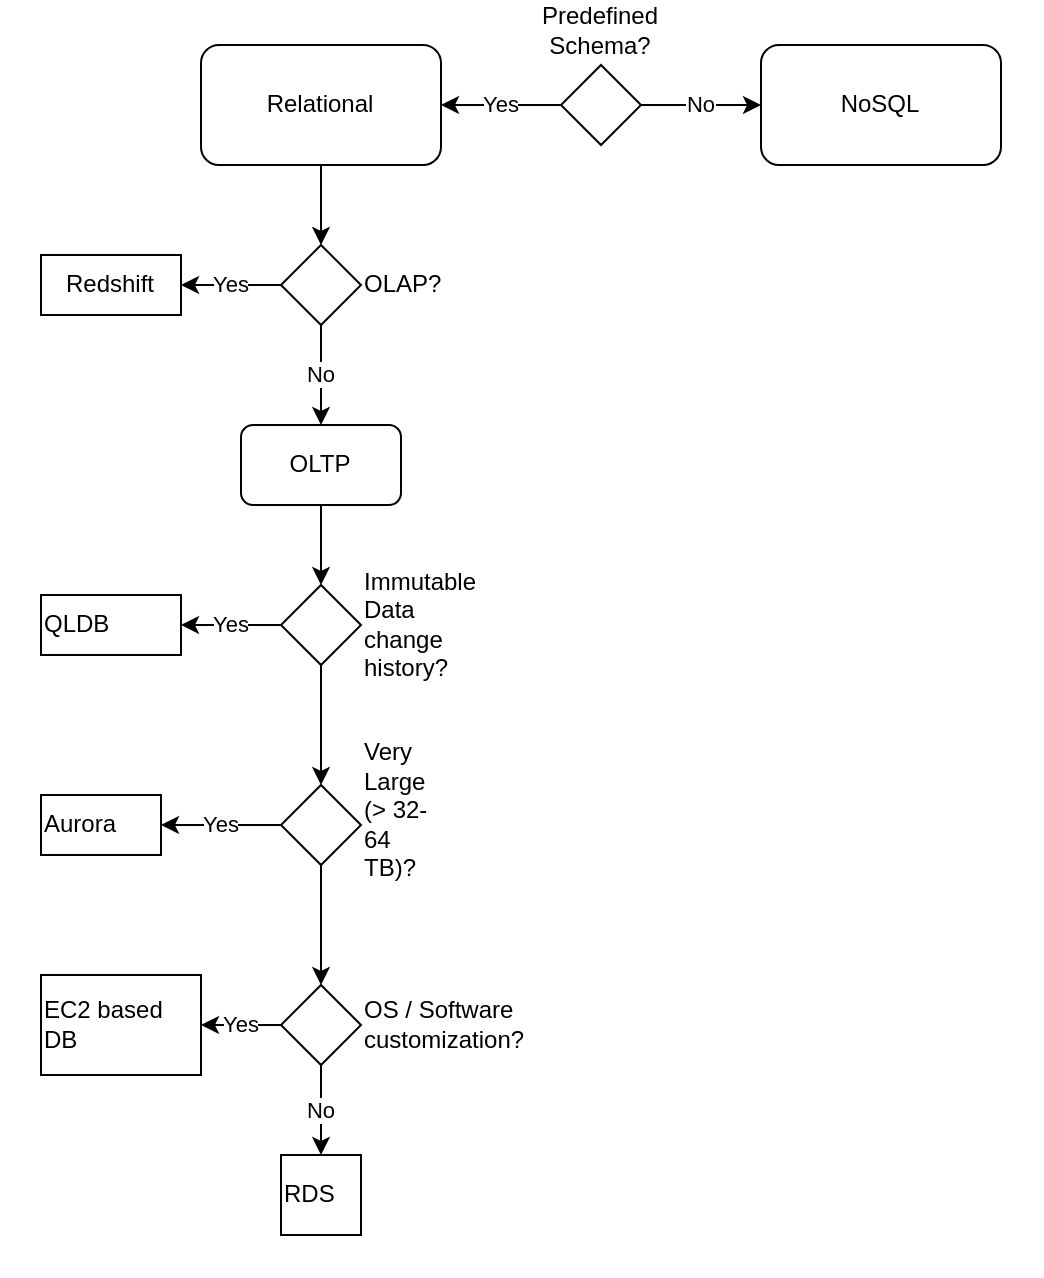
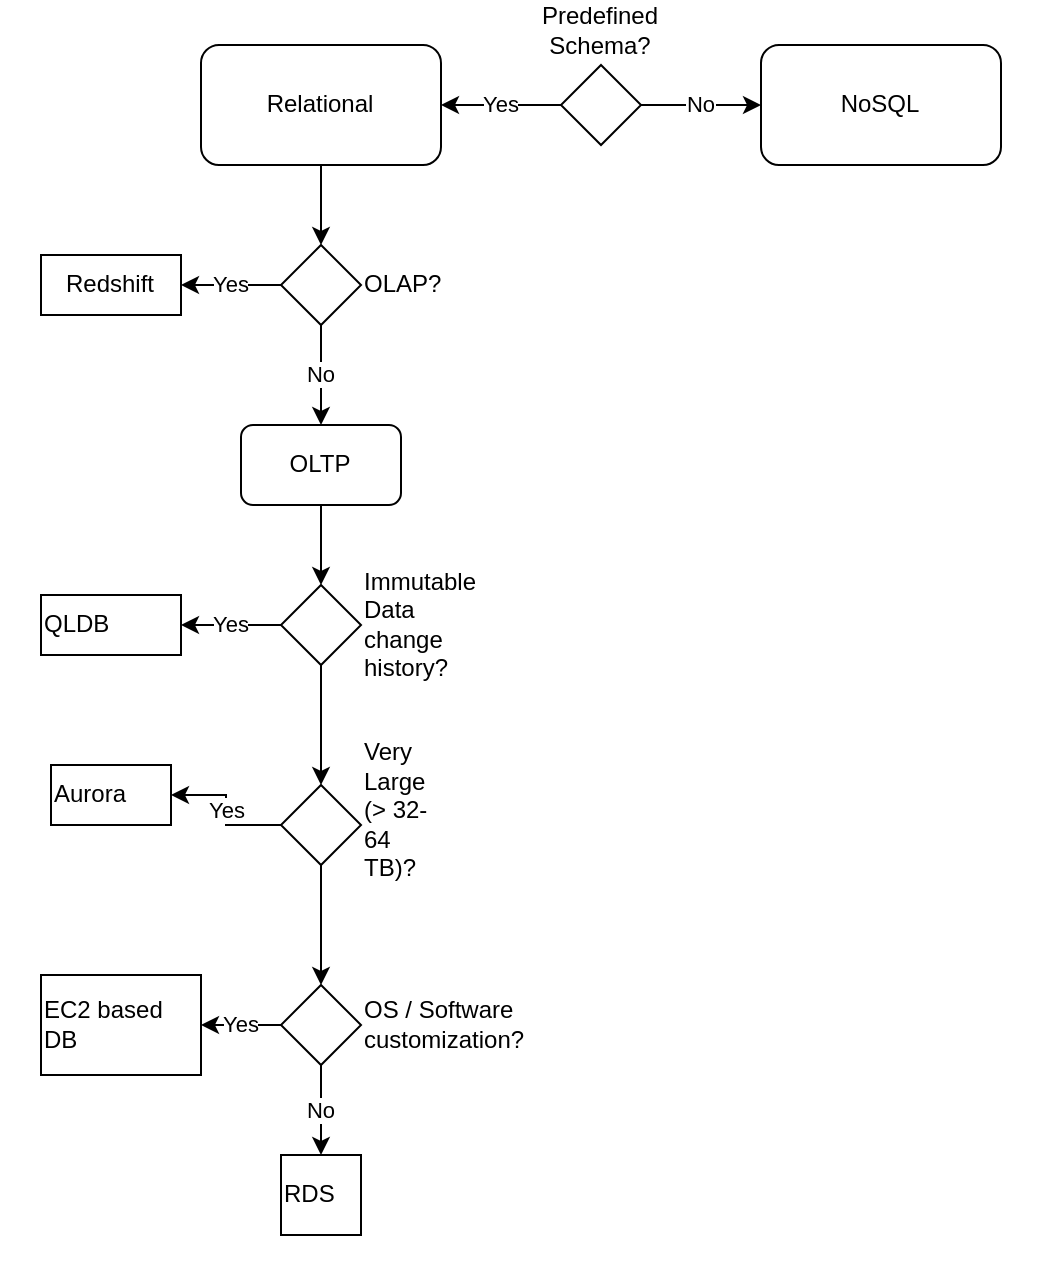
(101, 825) -> (111, 795)
